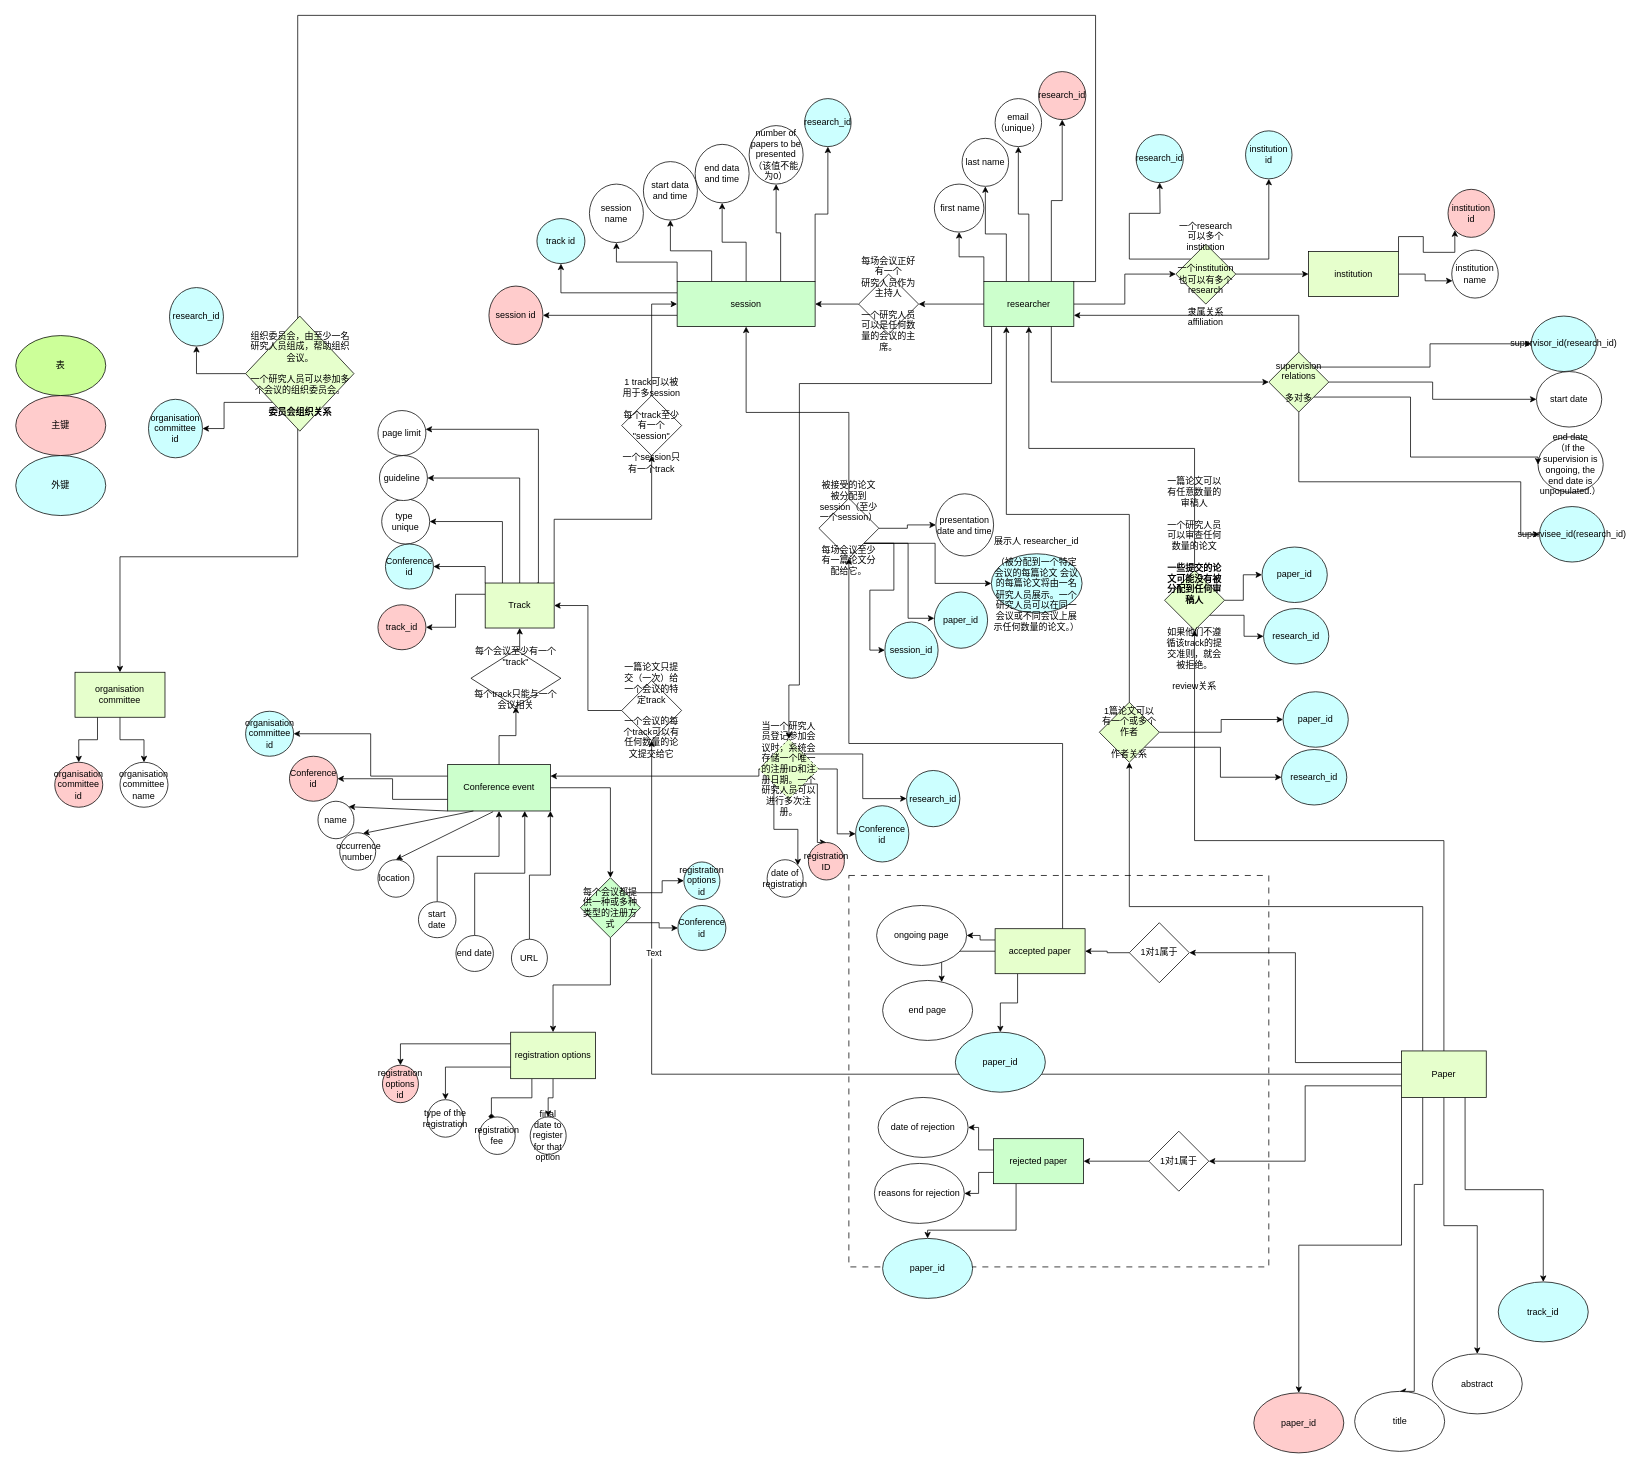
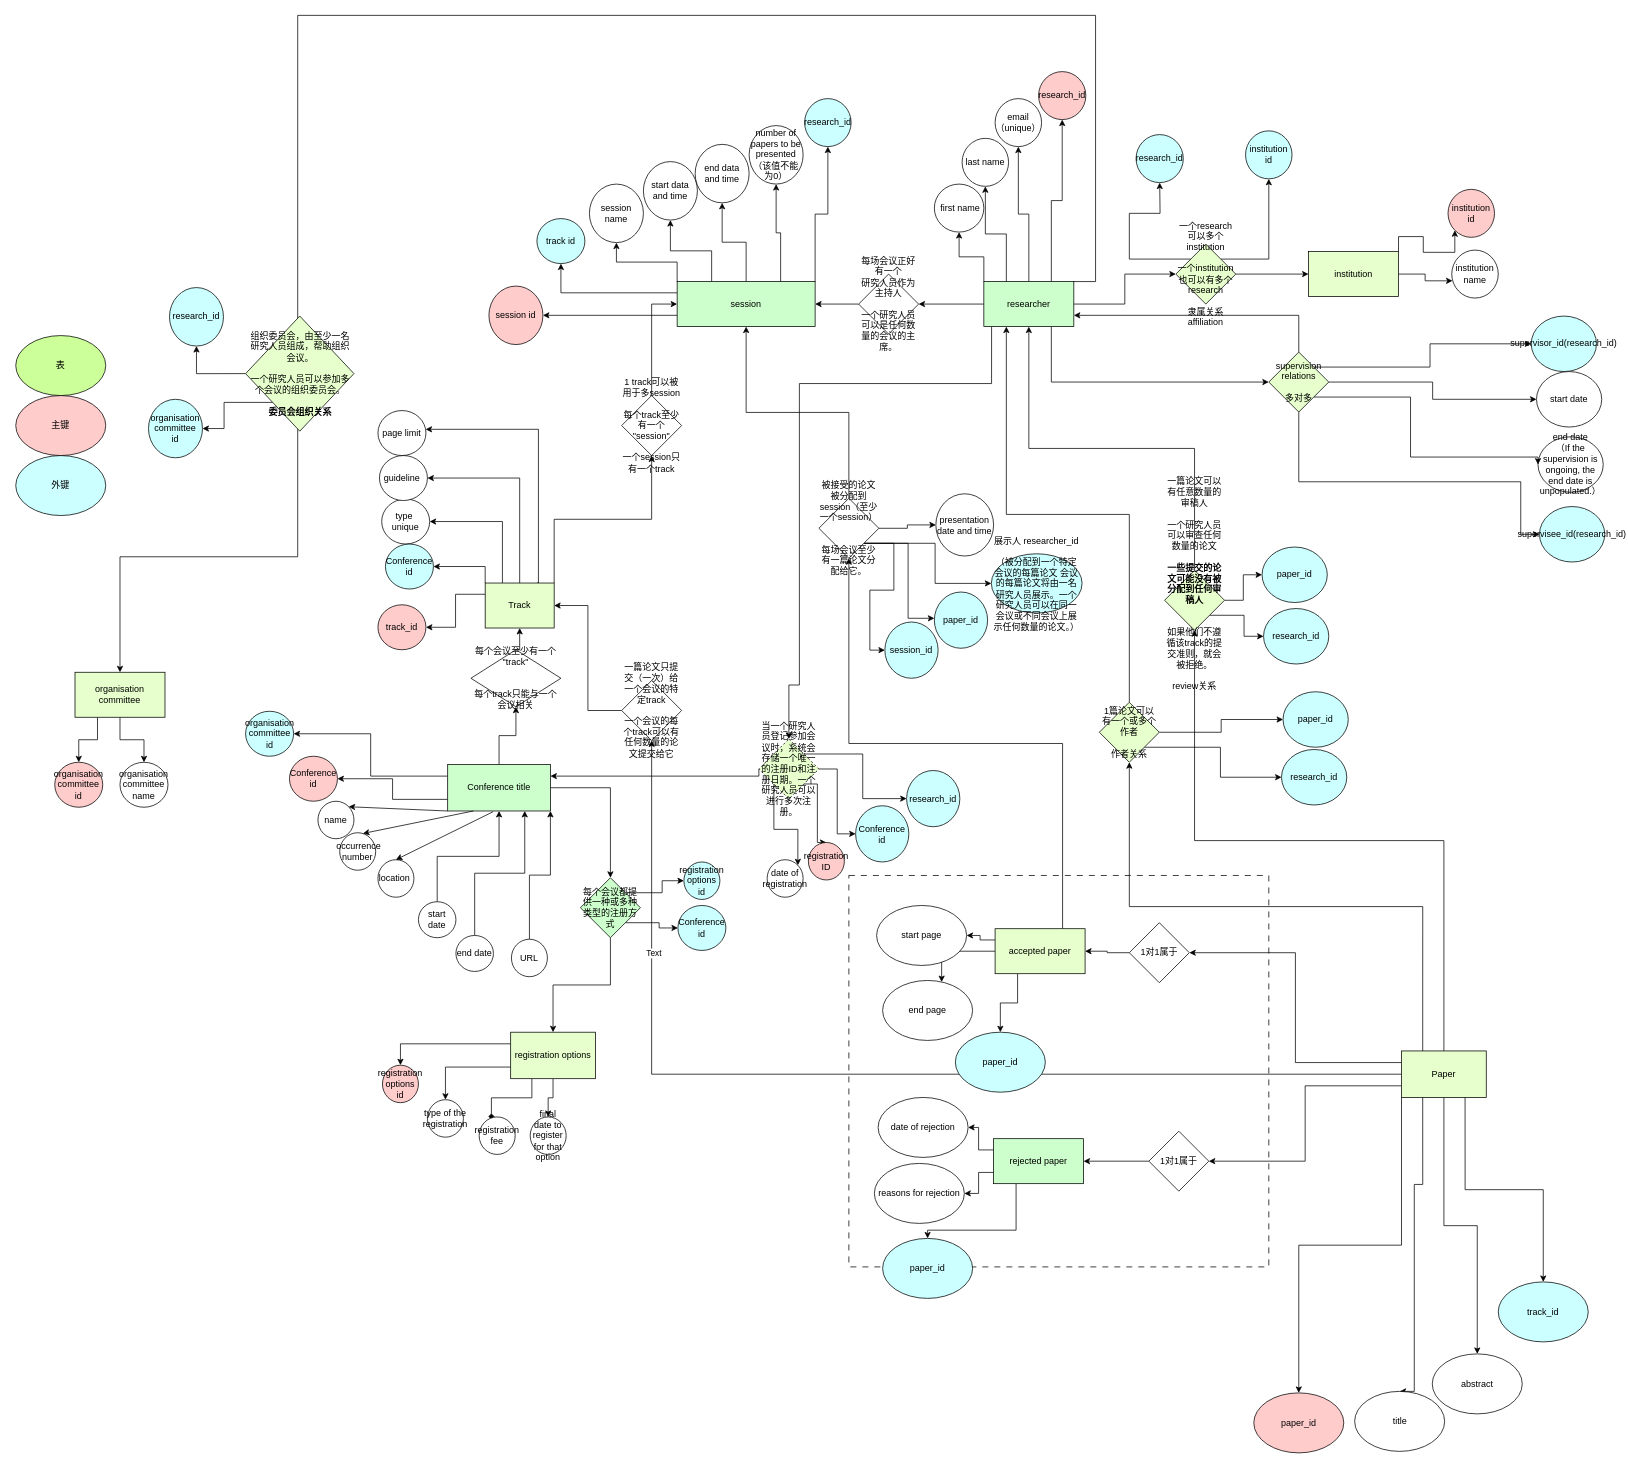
(499, 788) -> (499, 788)
(921, 936) -> (921, 936)
